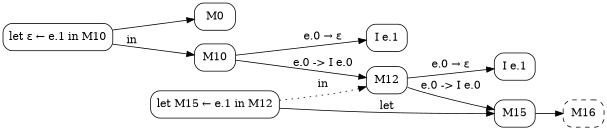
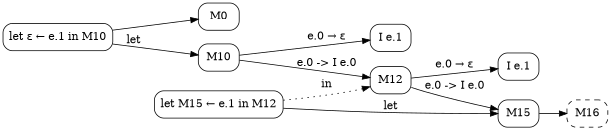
(132, 40) -> (134, 40)
